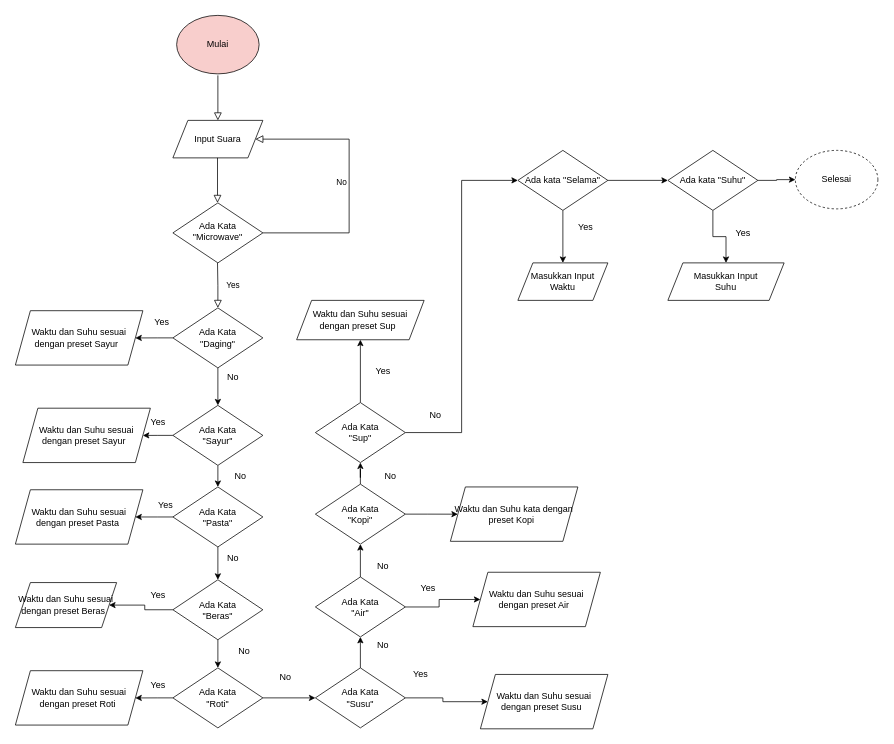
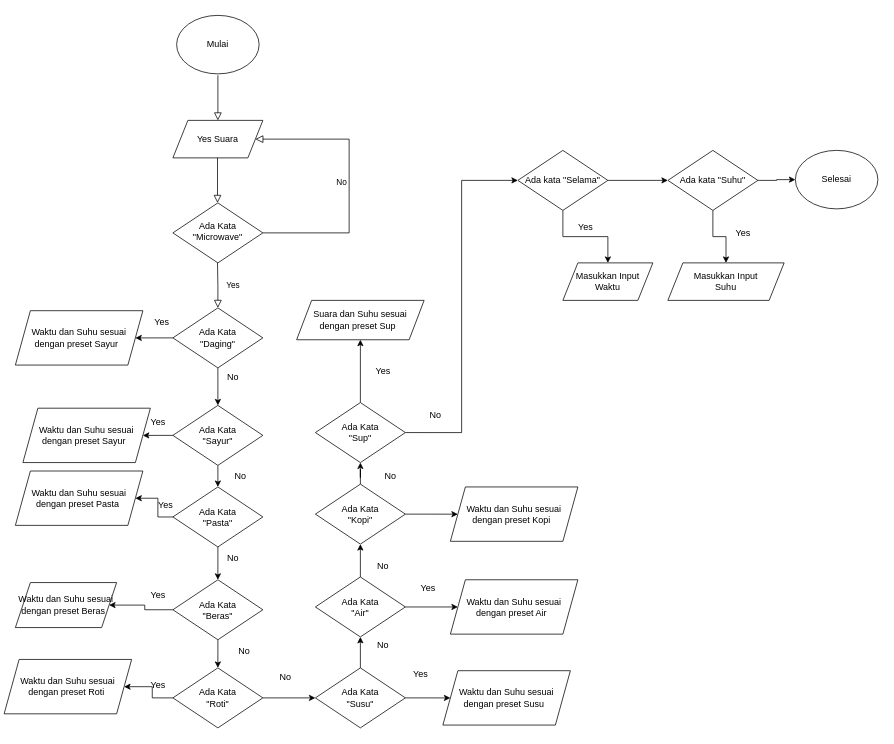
(218, 45) -> (218, 45)
(218, 139) -> (218, 139)
(837, 180) -> (837, 180)
(563, 282) -> (608, 282)
(360, 320) -> (360, 320)
(514, 514) -> (514, 514)
(79, 517) -> (79, 498)
(537, 599) -> (514, 607)
(79, 698) -> (68, 687)
(544, 702) -> (507, 698)
